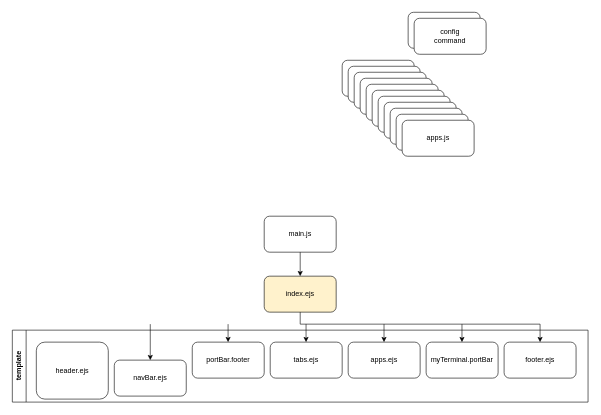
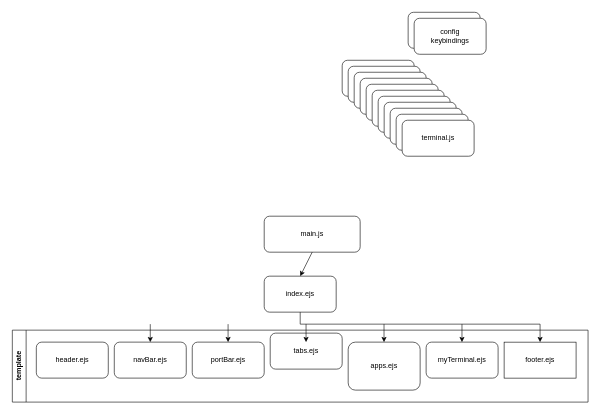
(450, 36) -> (450, 36)
(438, 138) -> (438, 138)
(300, 234) -> (312, 234)
(300, 294) -> (300, 294)
(228, 360) -> (228, 360)
(306, 360) -> (306, 351)
(384, 360) -> (384, 366)
(462, 360) -> (462, 360)
(540, 360) -> (540, 360)
(72, 371) -> (72, 360)
(150, 378) -> (150, 360)
